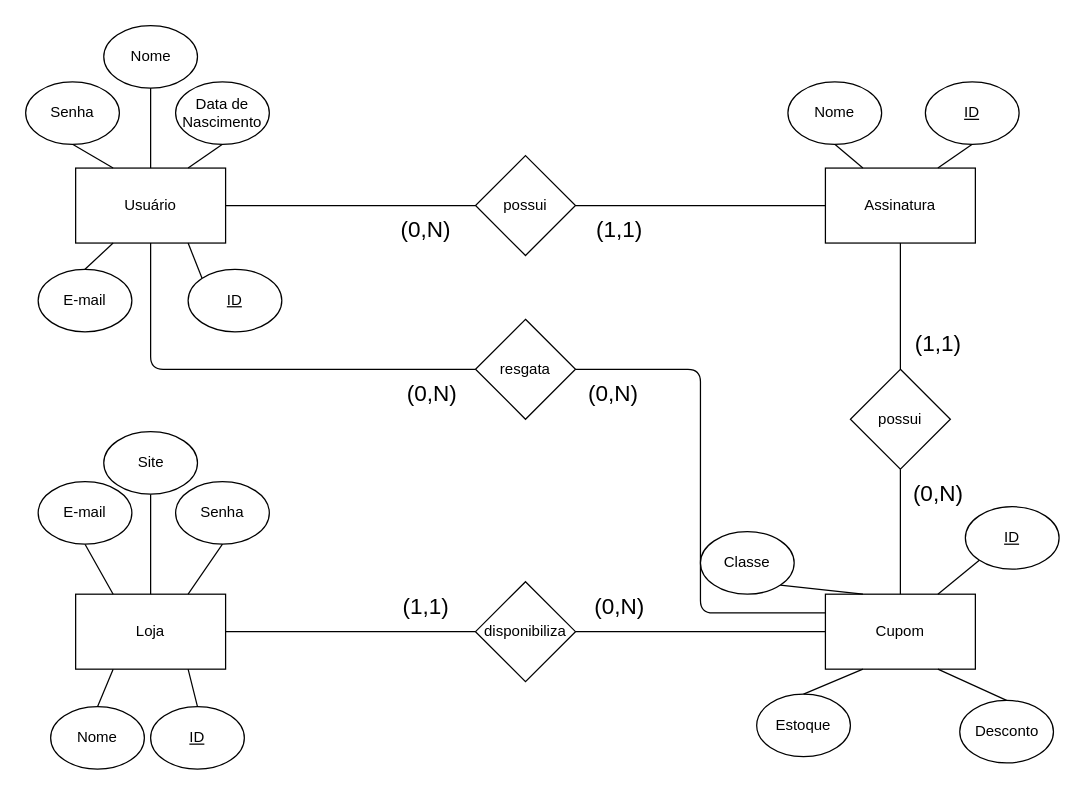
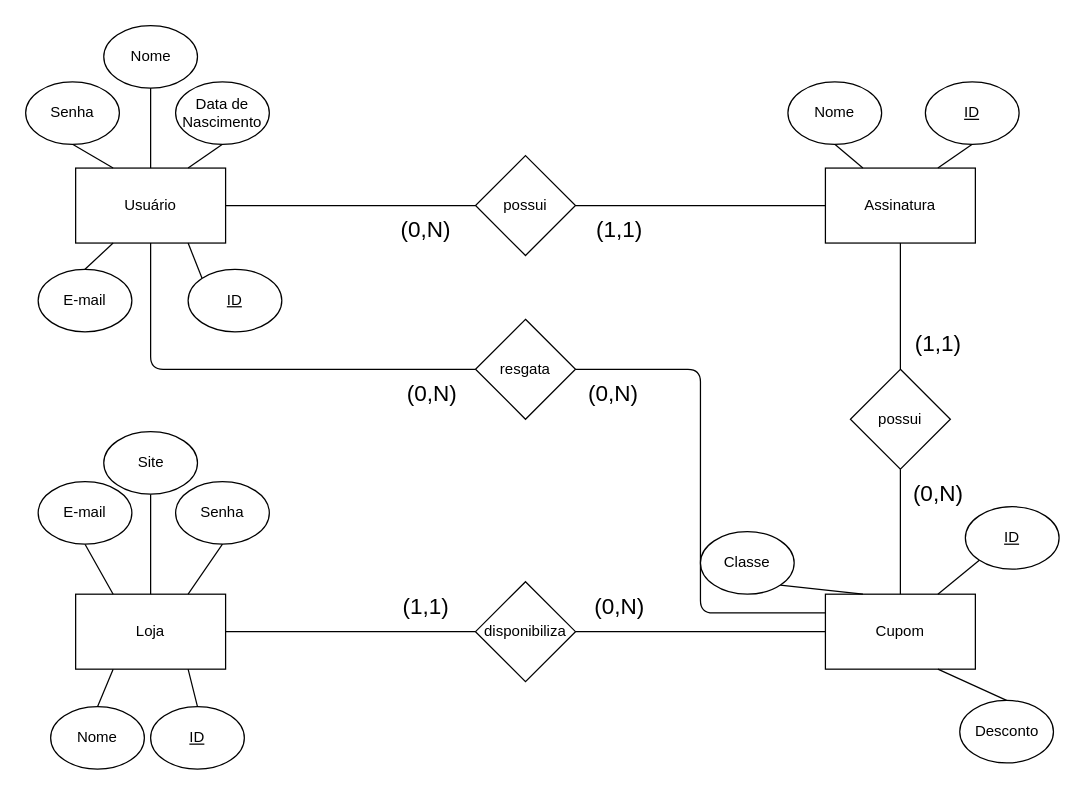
(833, 682) -> none
(804, 726) -> none
